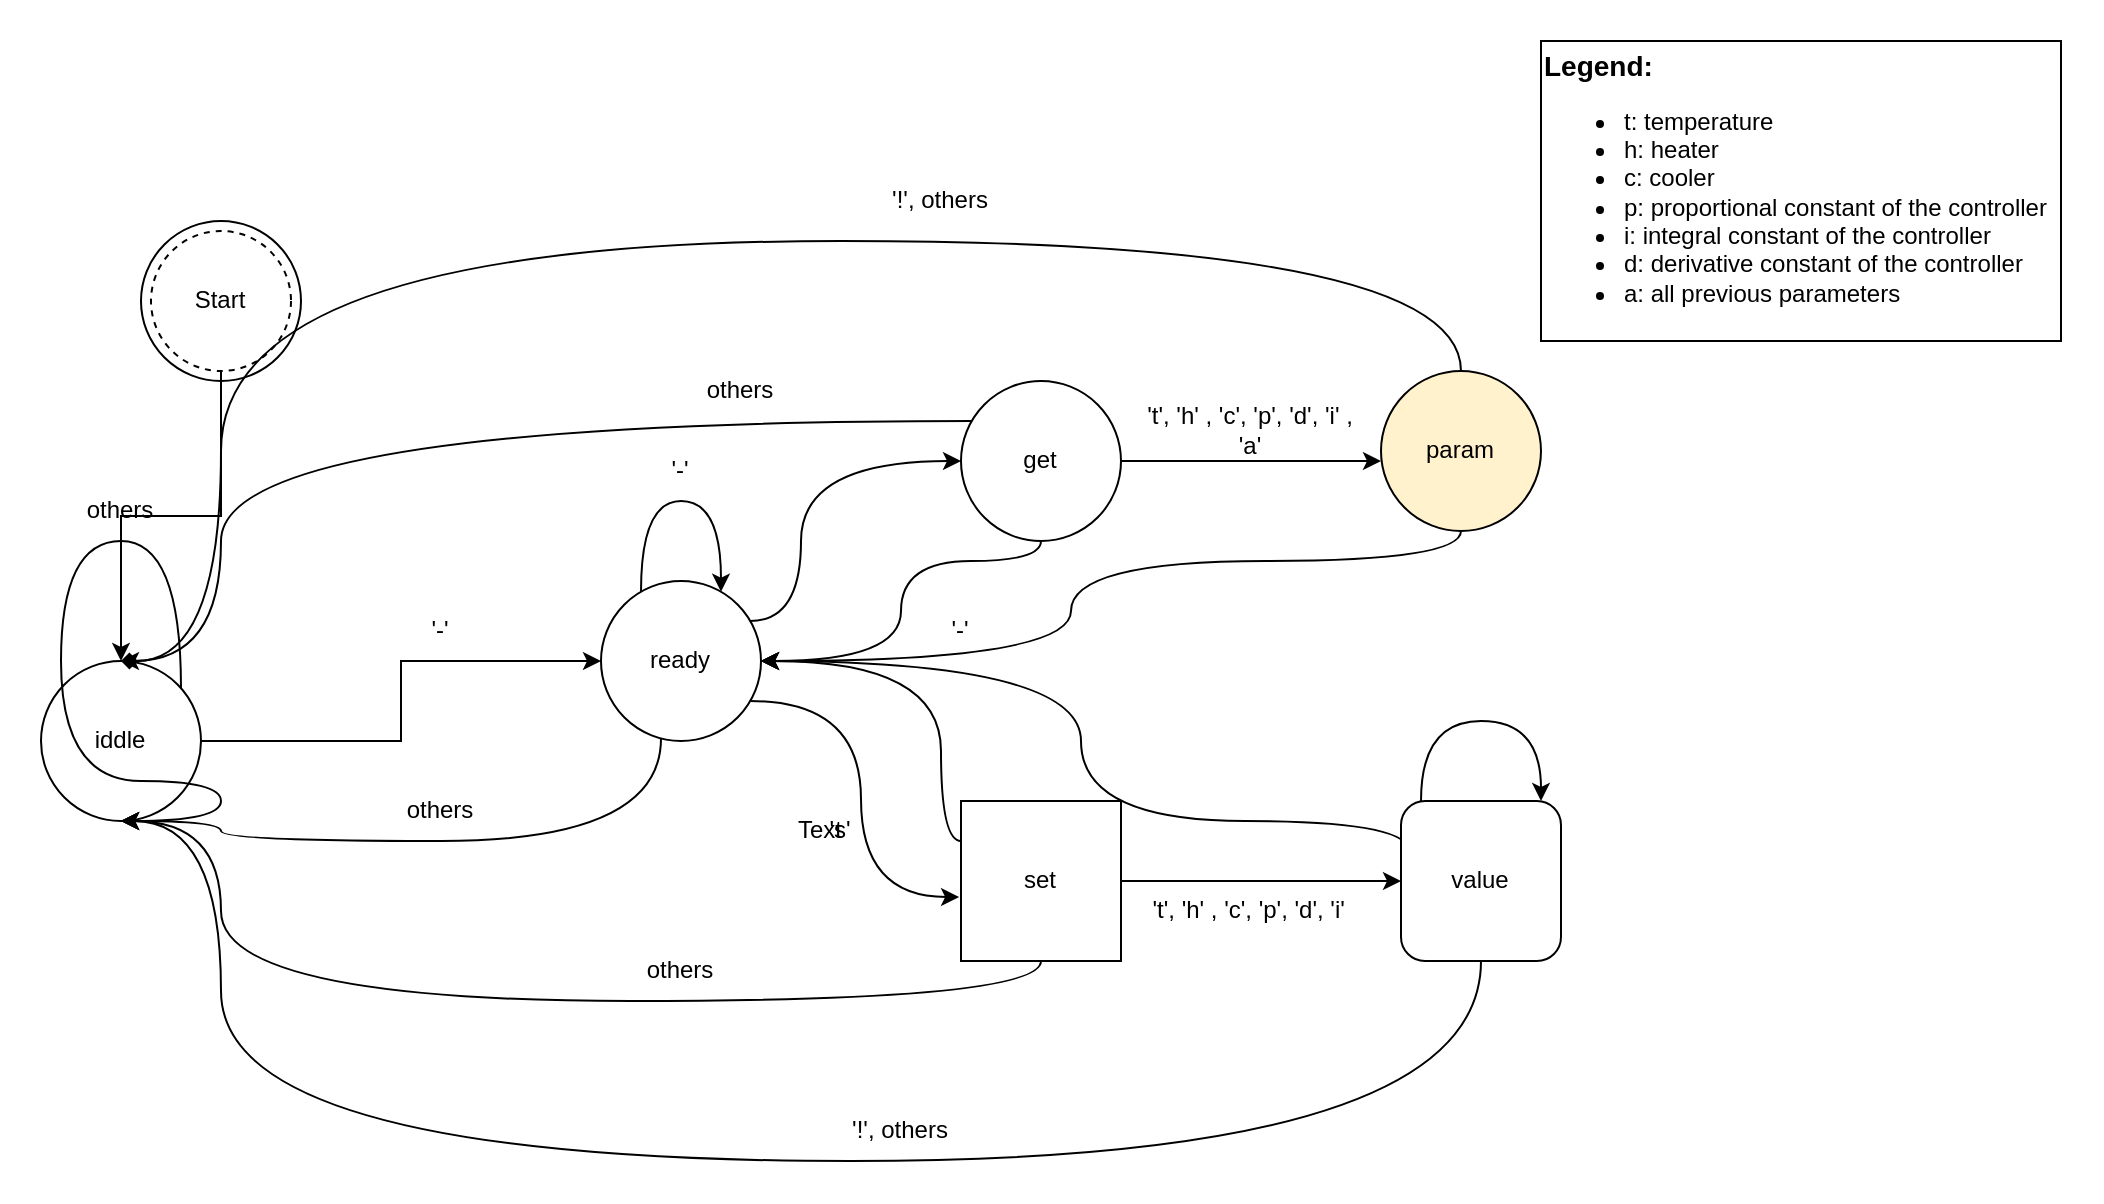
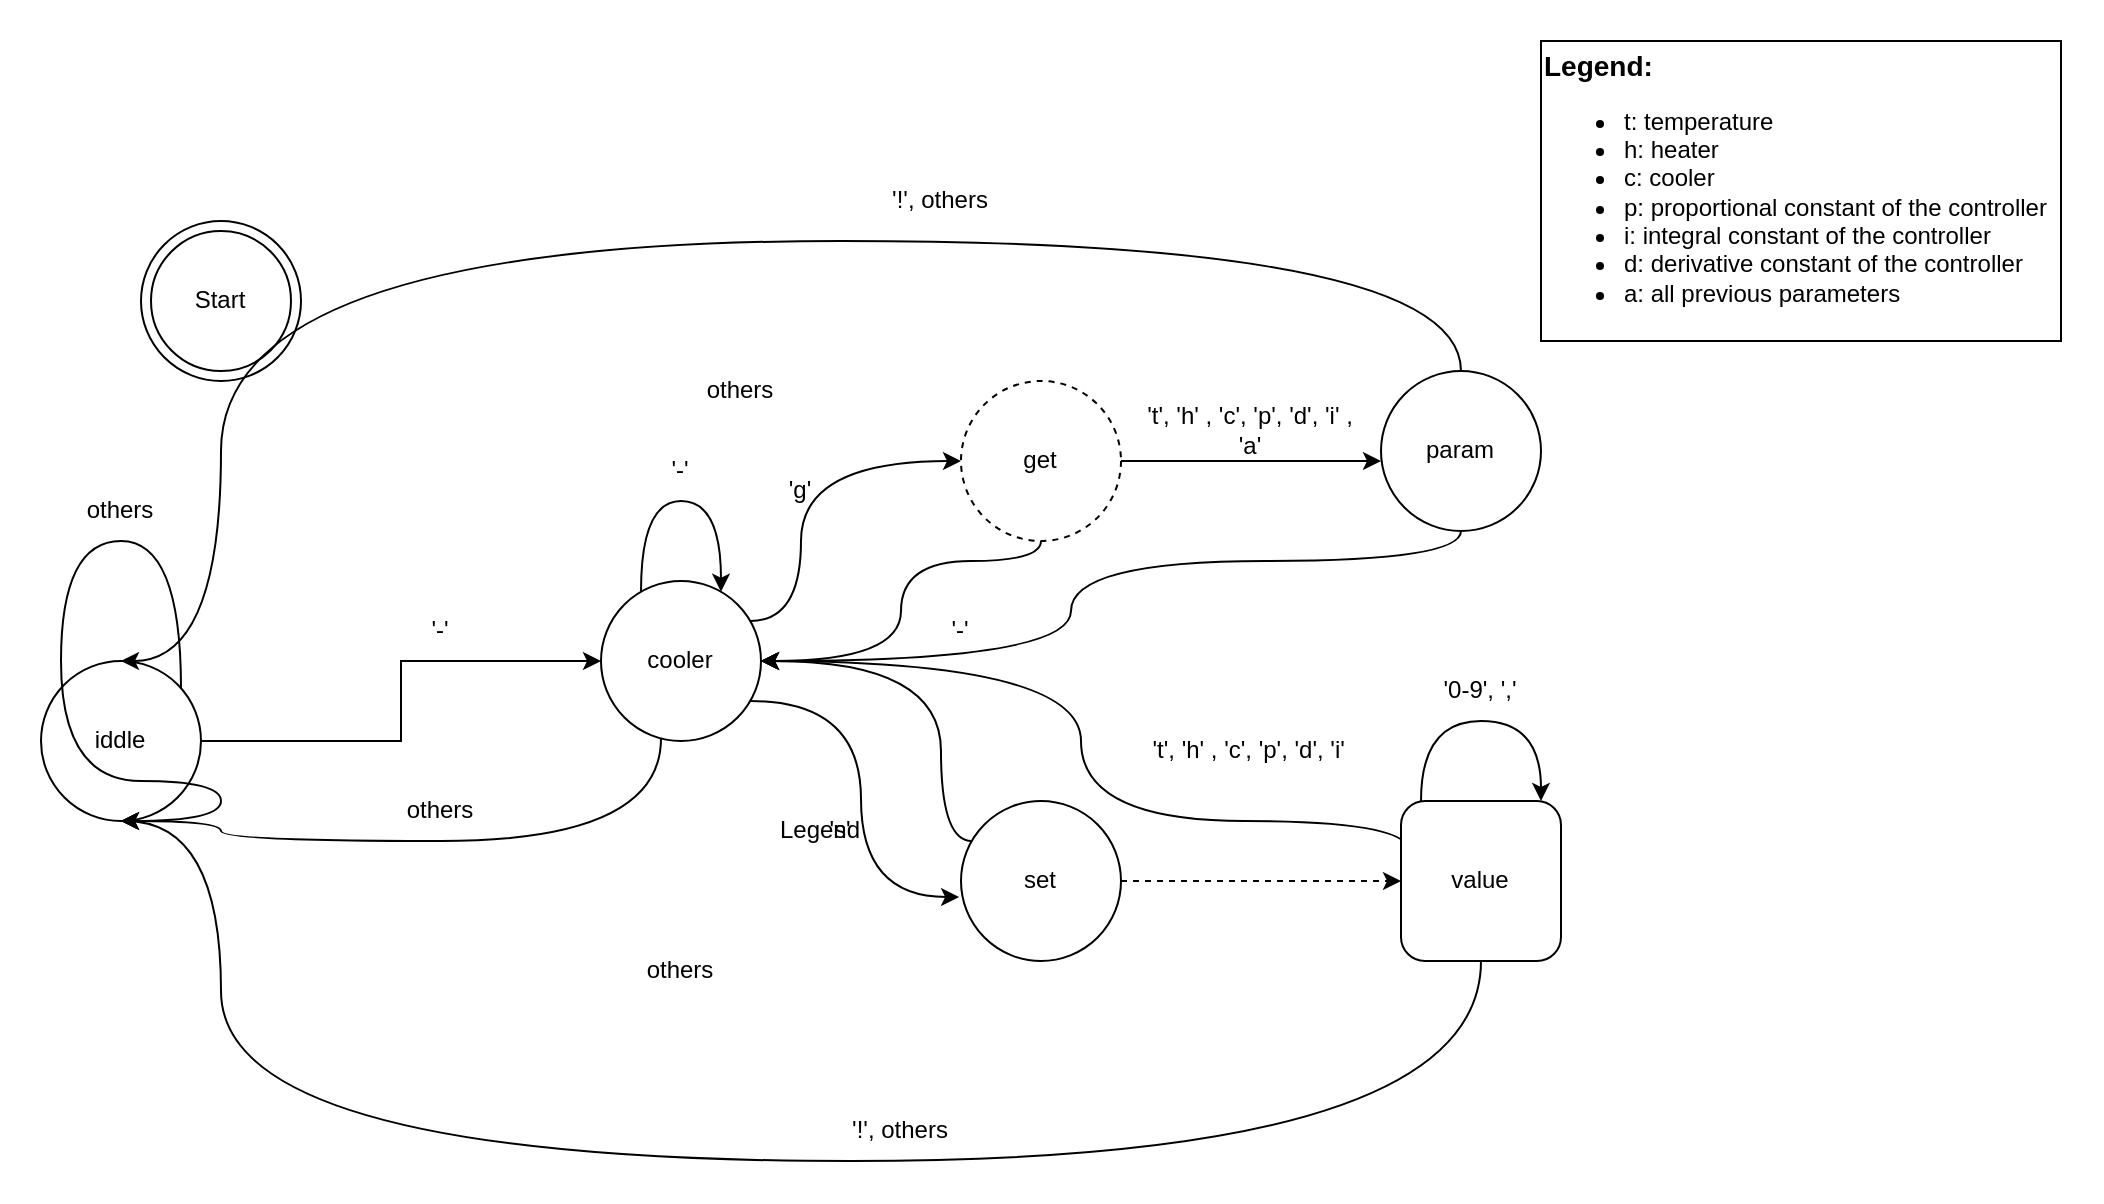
(221, 301) -> (221, 301)
(523, 437) -> none
(1461, 451) -> (1461, 451)
(1041, 461) -> (1041, 461)
none -> (801, 491)
(121, 535) -> none
(172, 648) -> (169, 649)
(681, 661) -> (681, 661)
none -> (1481, 691)
(821, 831) -> (821, 831)
(198, 862) -> (195, 861)
(1041, 881) -> (1041, 881)
(1254, 881) -> (1254, 881)
(1253, 911) -> (1253, 751)
(568, 1000) -> none
